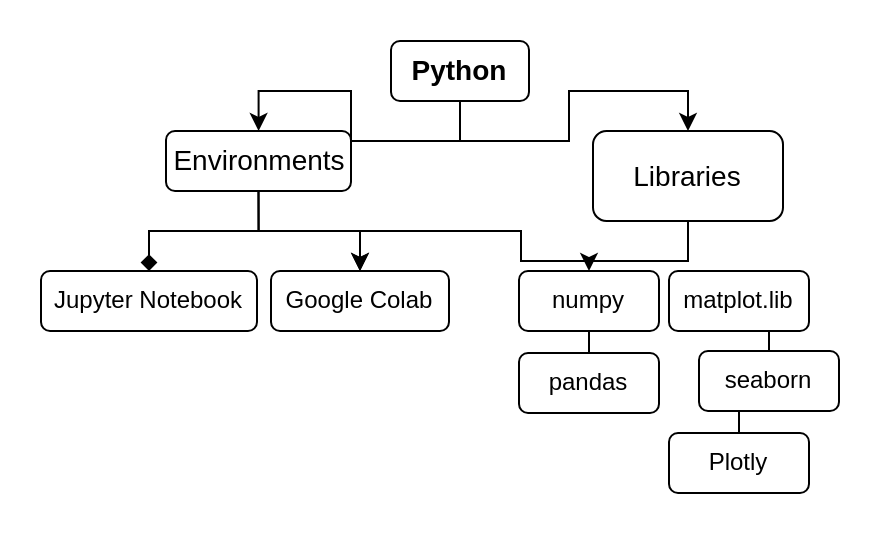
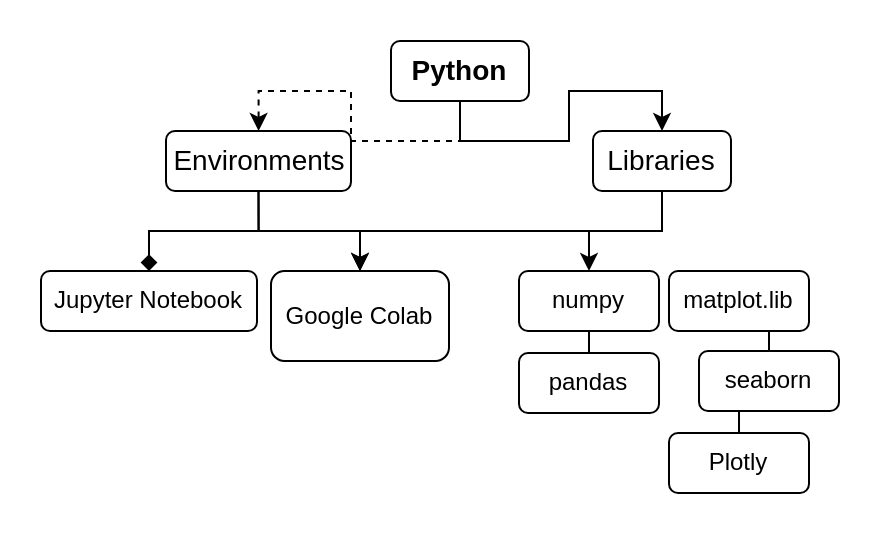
(351, 113) -> (351, 113)
(688, 176) -> (662, 161)
(360, 301) -> (360, 316)
